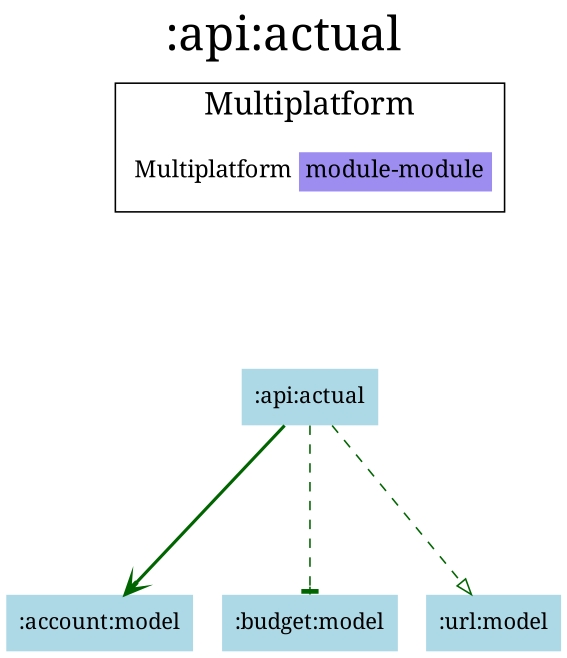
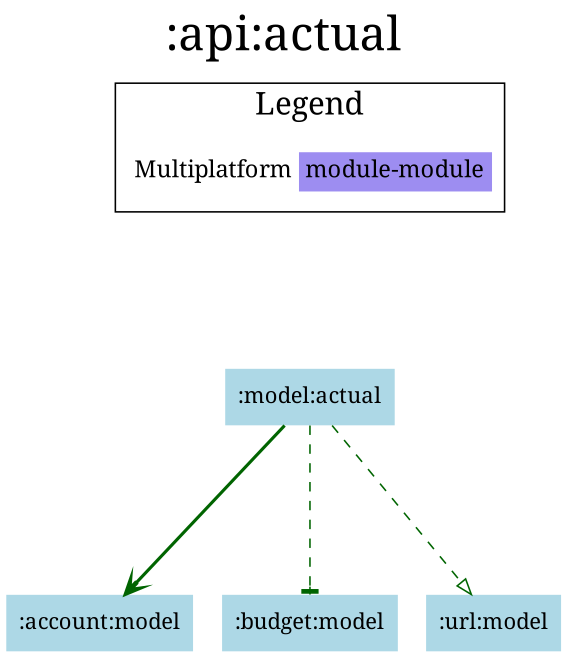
(310, 107) -> (310, 107)
(310, 397) -> (310, 397)
